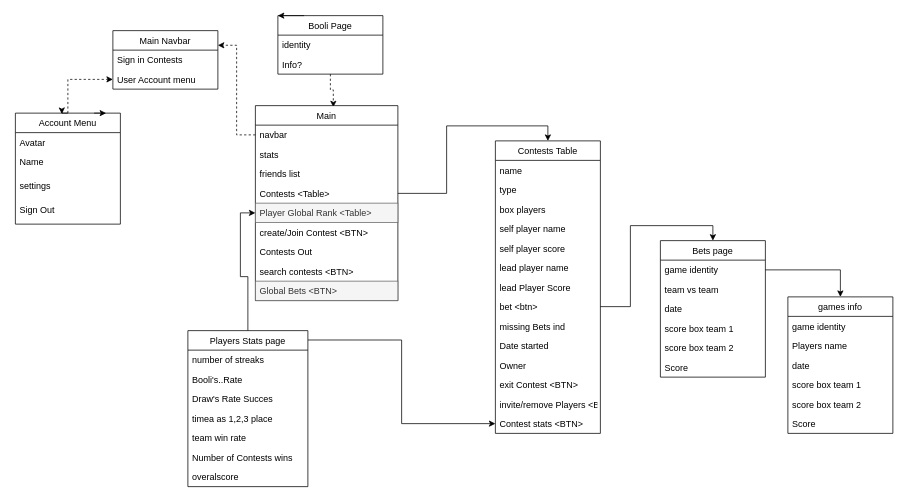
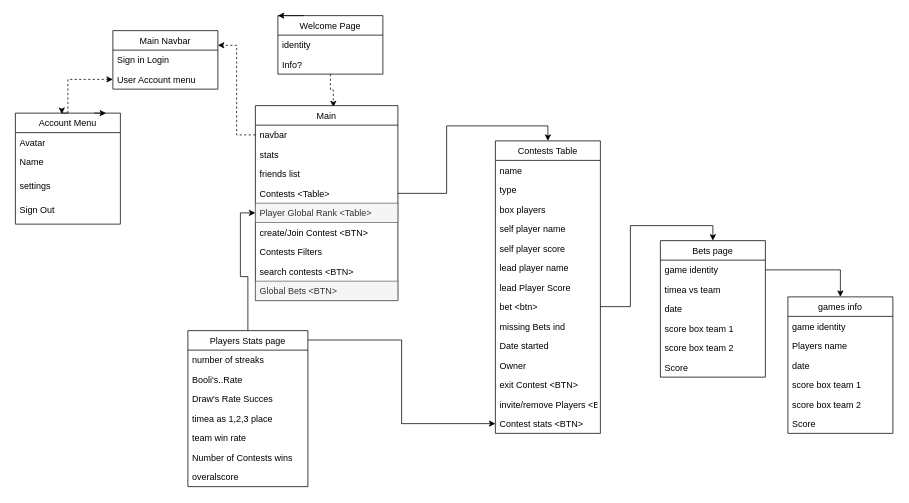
(330, 26) -> (330, 26)
(153, 60) -> (144, 60)
(289, 252) -> (296, 252)
(692, 290) -> (694, 290)
